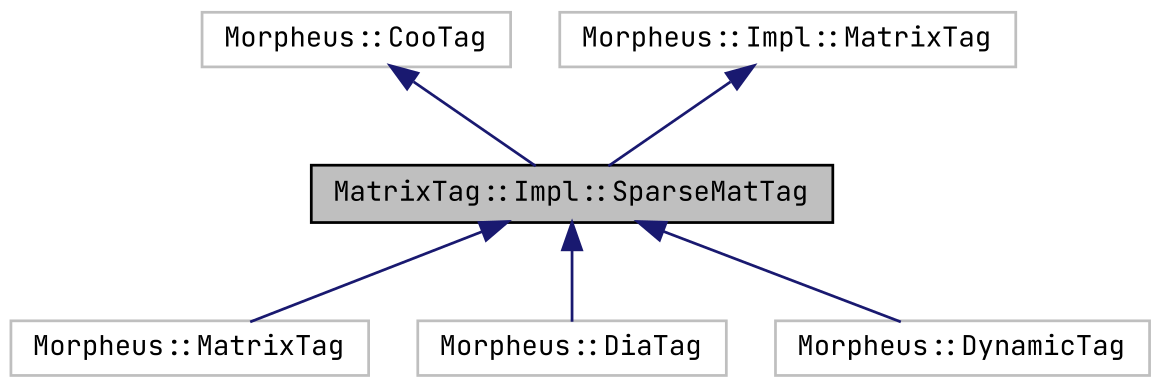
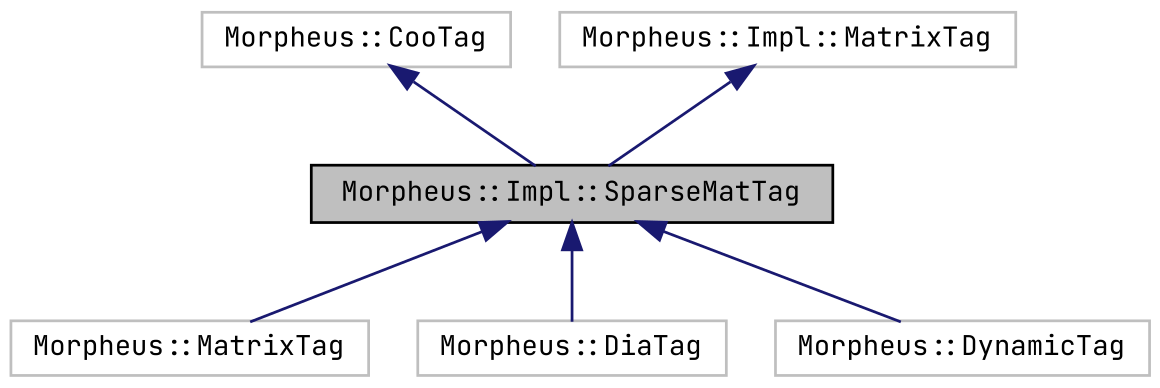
(572, 194) -> (572, 194)
